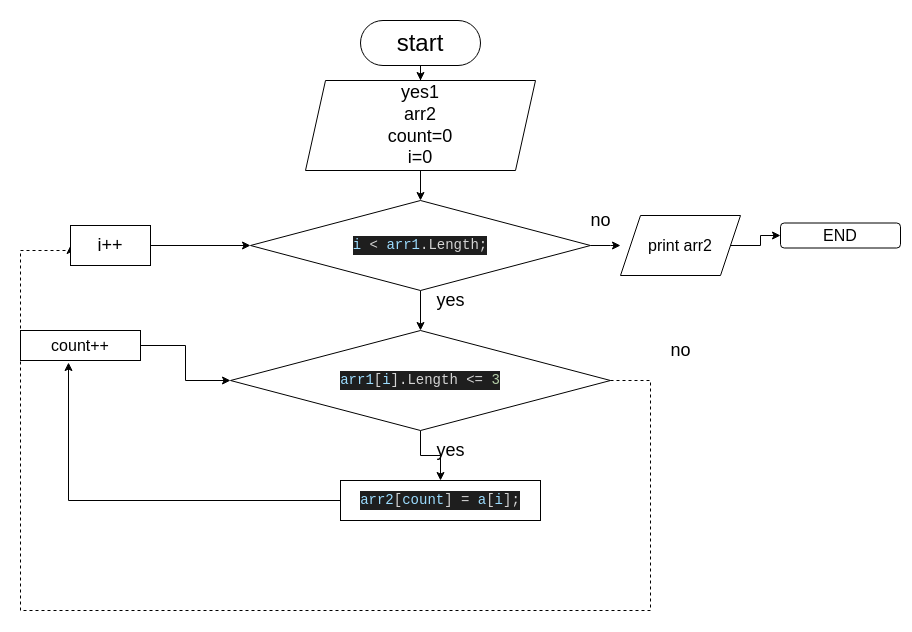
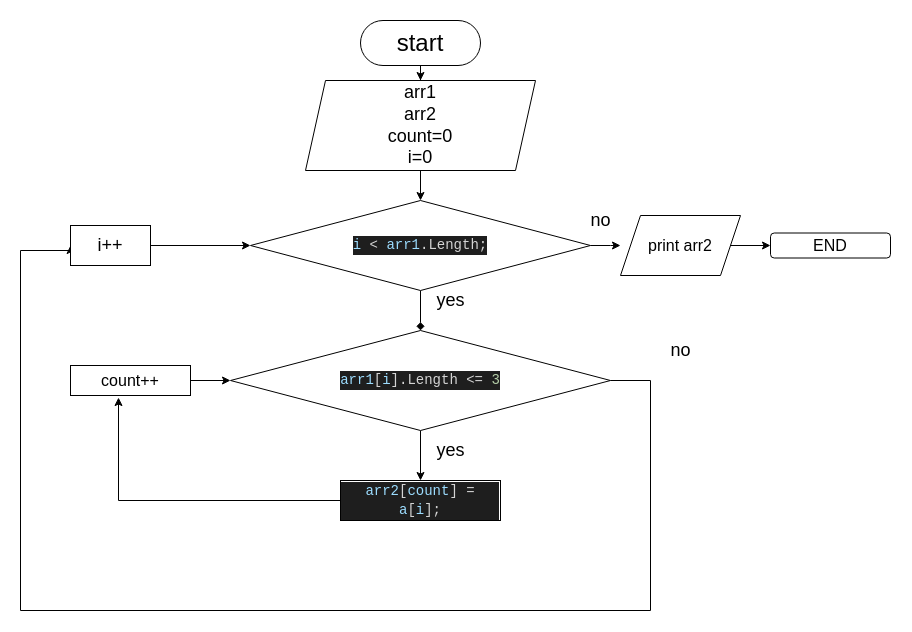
(421, 126) -> (421, 126)
(841, 236) -> (831, 246)
(421, 322) -> (421, 322)
(81, 346) -> (131, 381)
(441, 501) -> (421, 501)
(344, 611) -> (344, 611)
